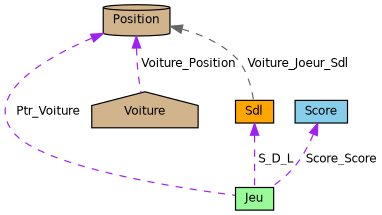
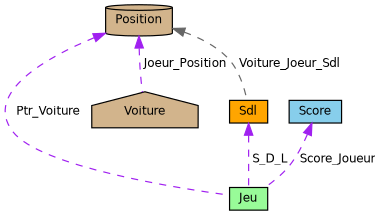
(187, 64) -> (184, 64)
(340, 159) -> (336, 159)
